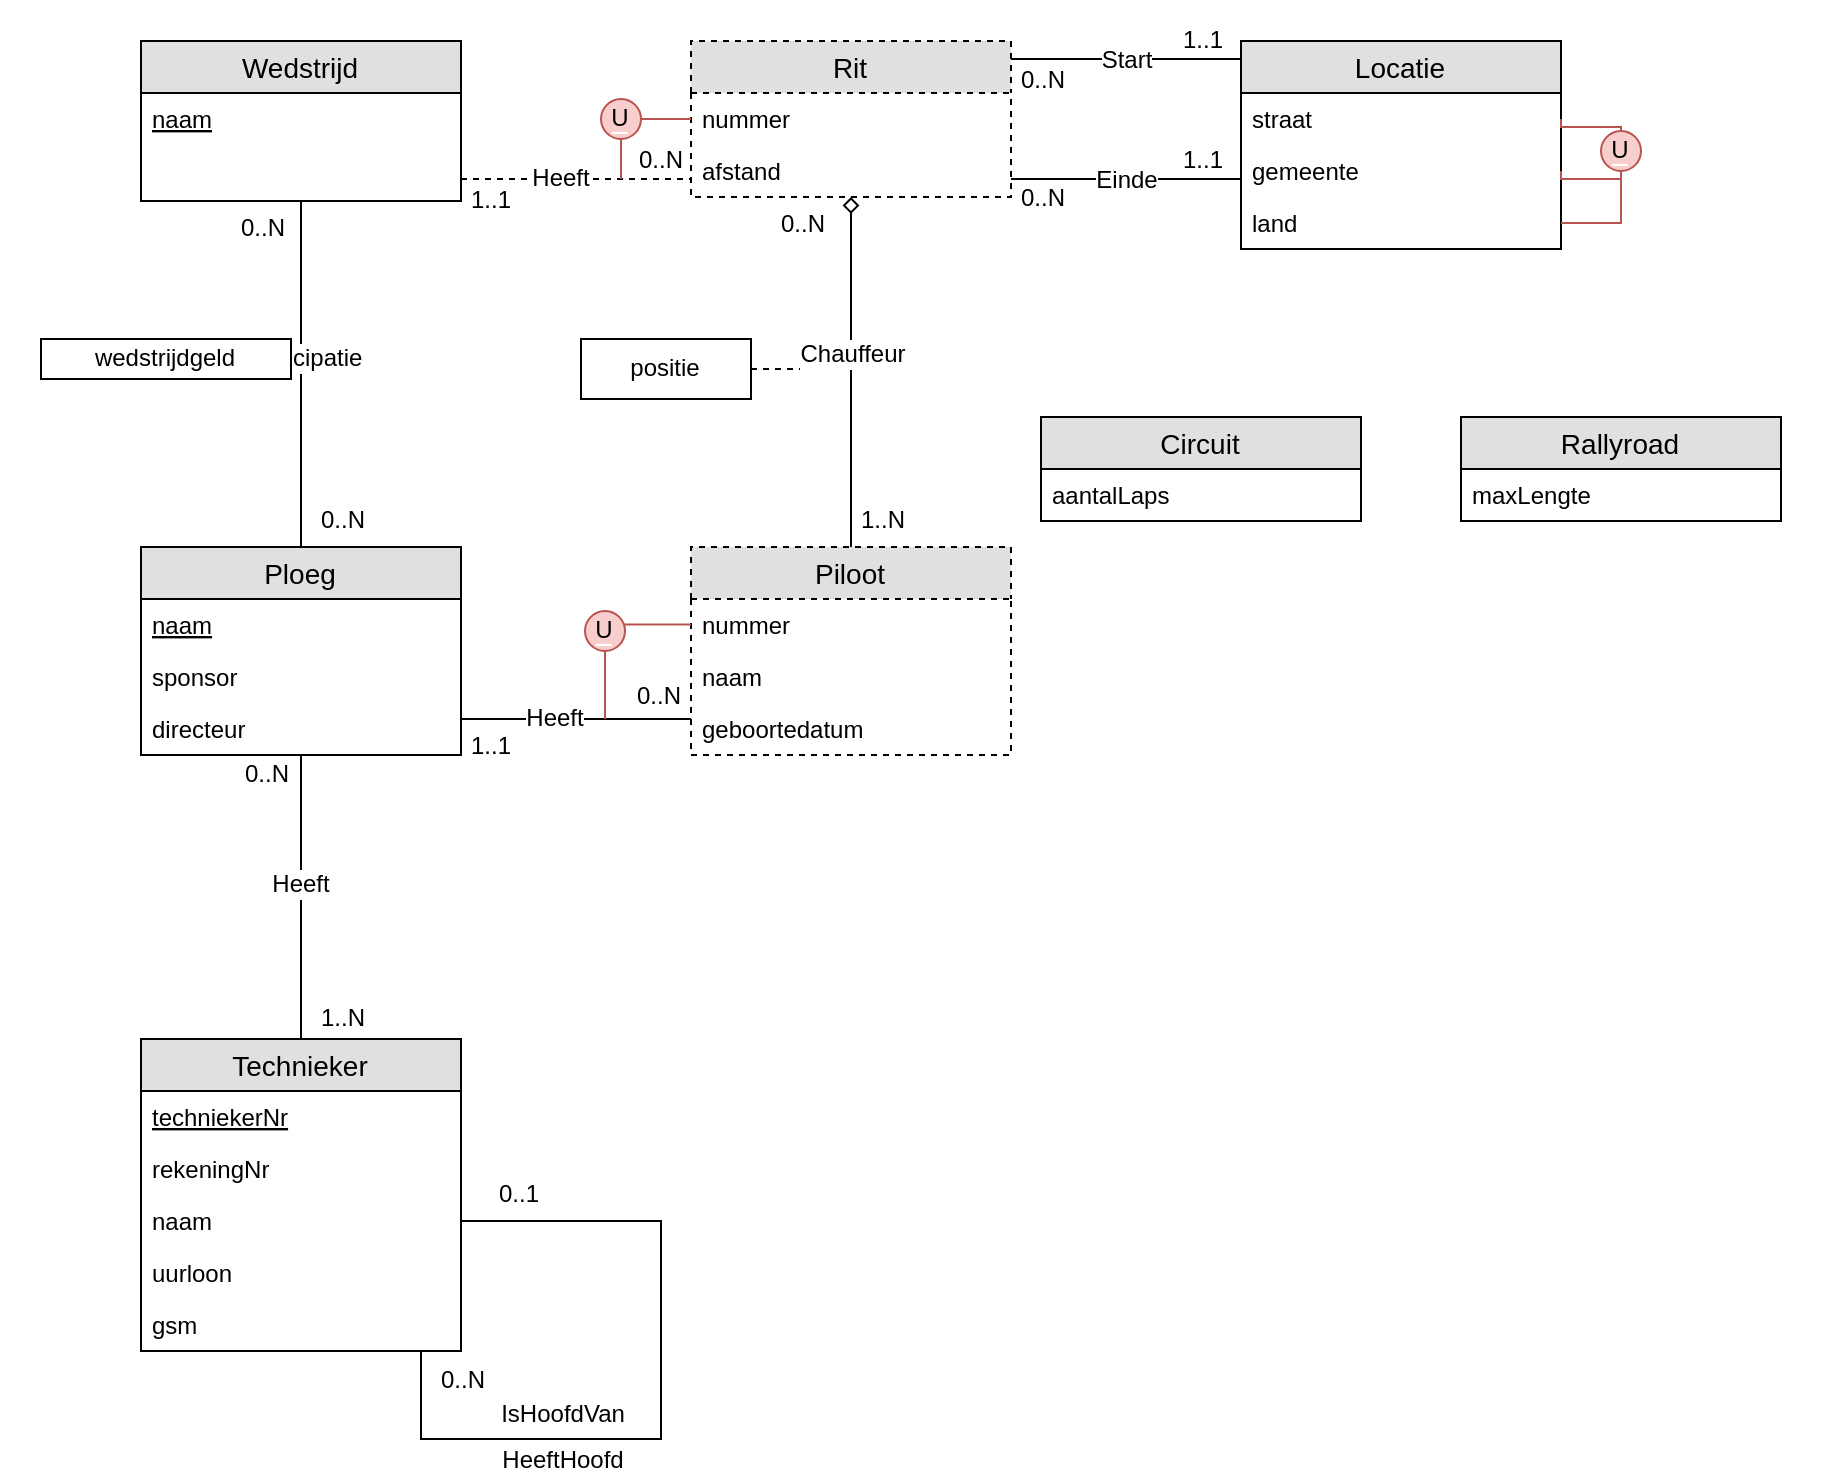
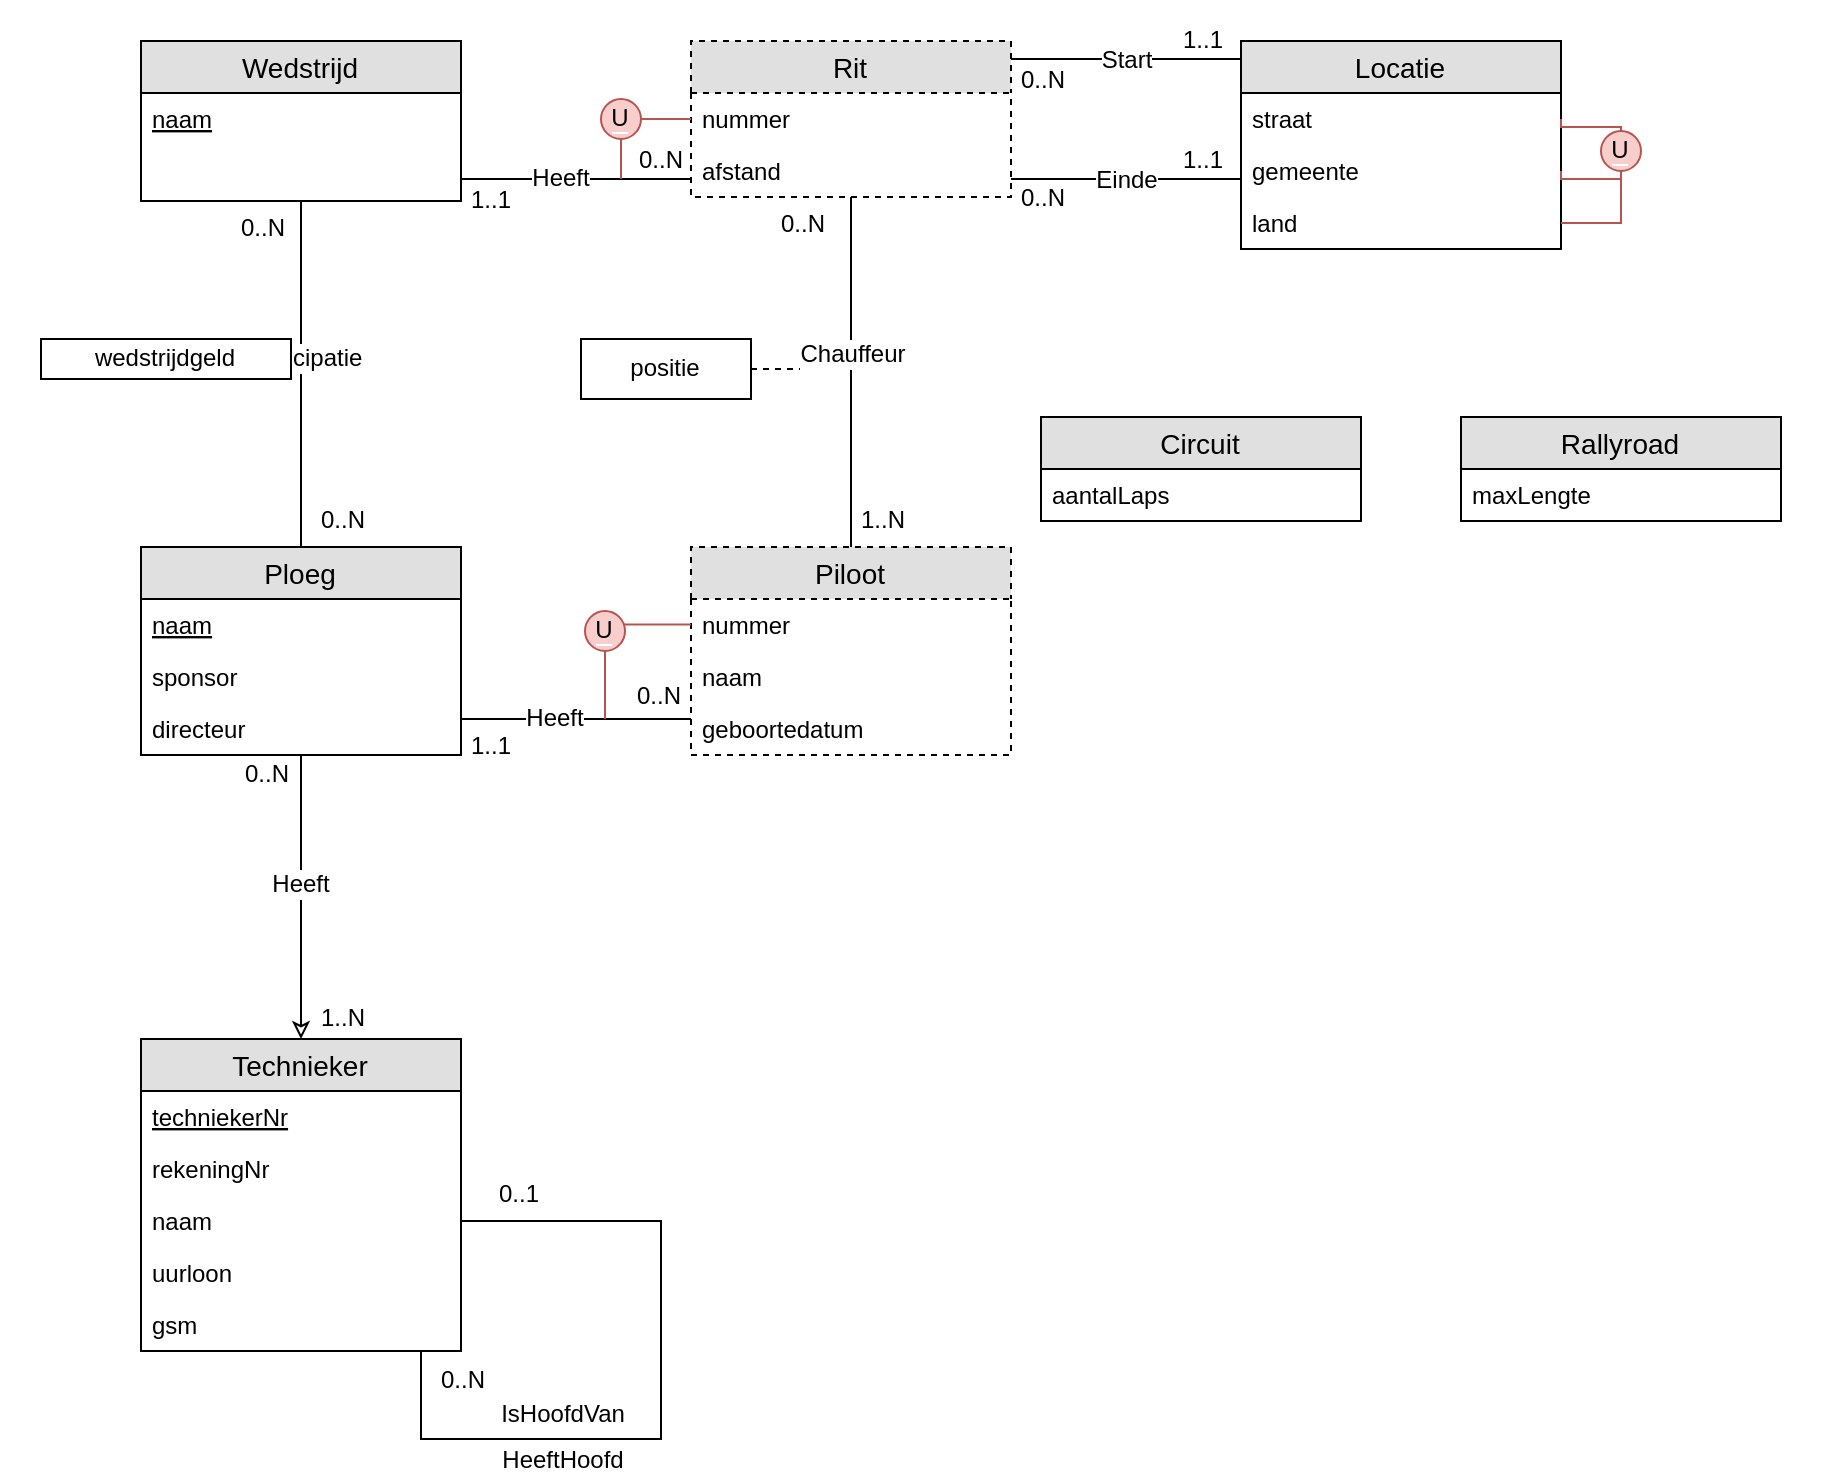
(639, 179) -> (639, 179)
(851, 213) -> (851, 205)
(301, 1029) -> (301, 1024)
